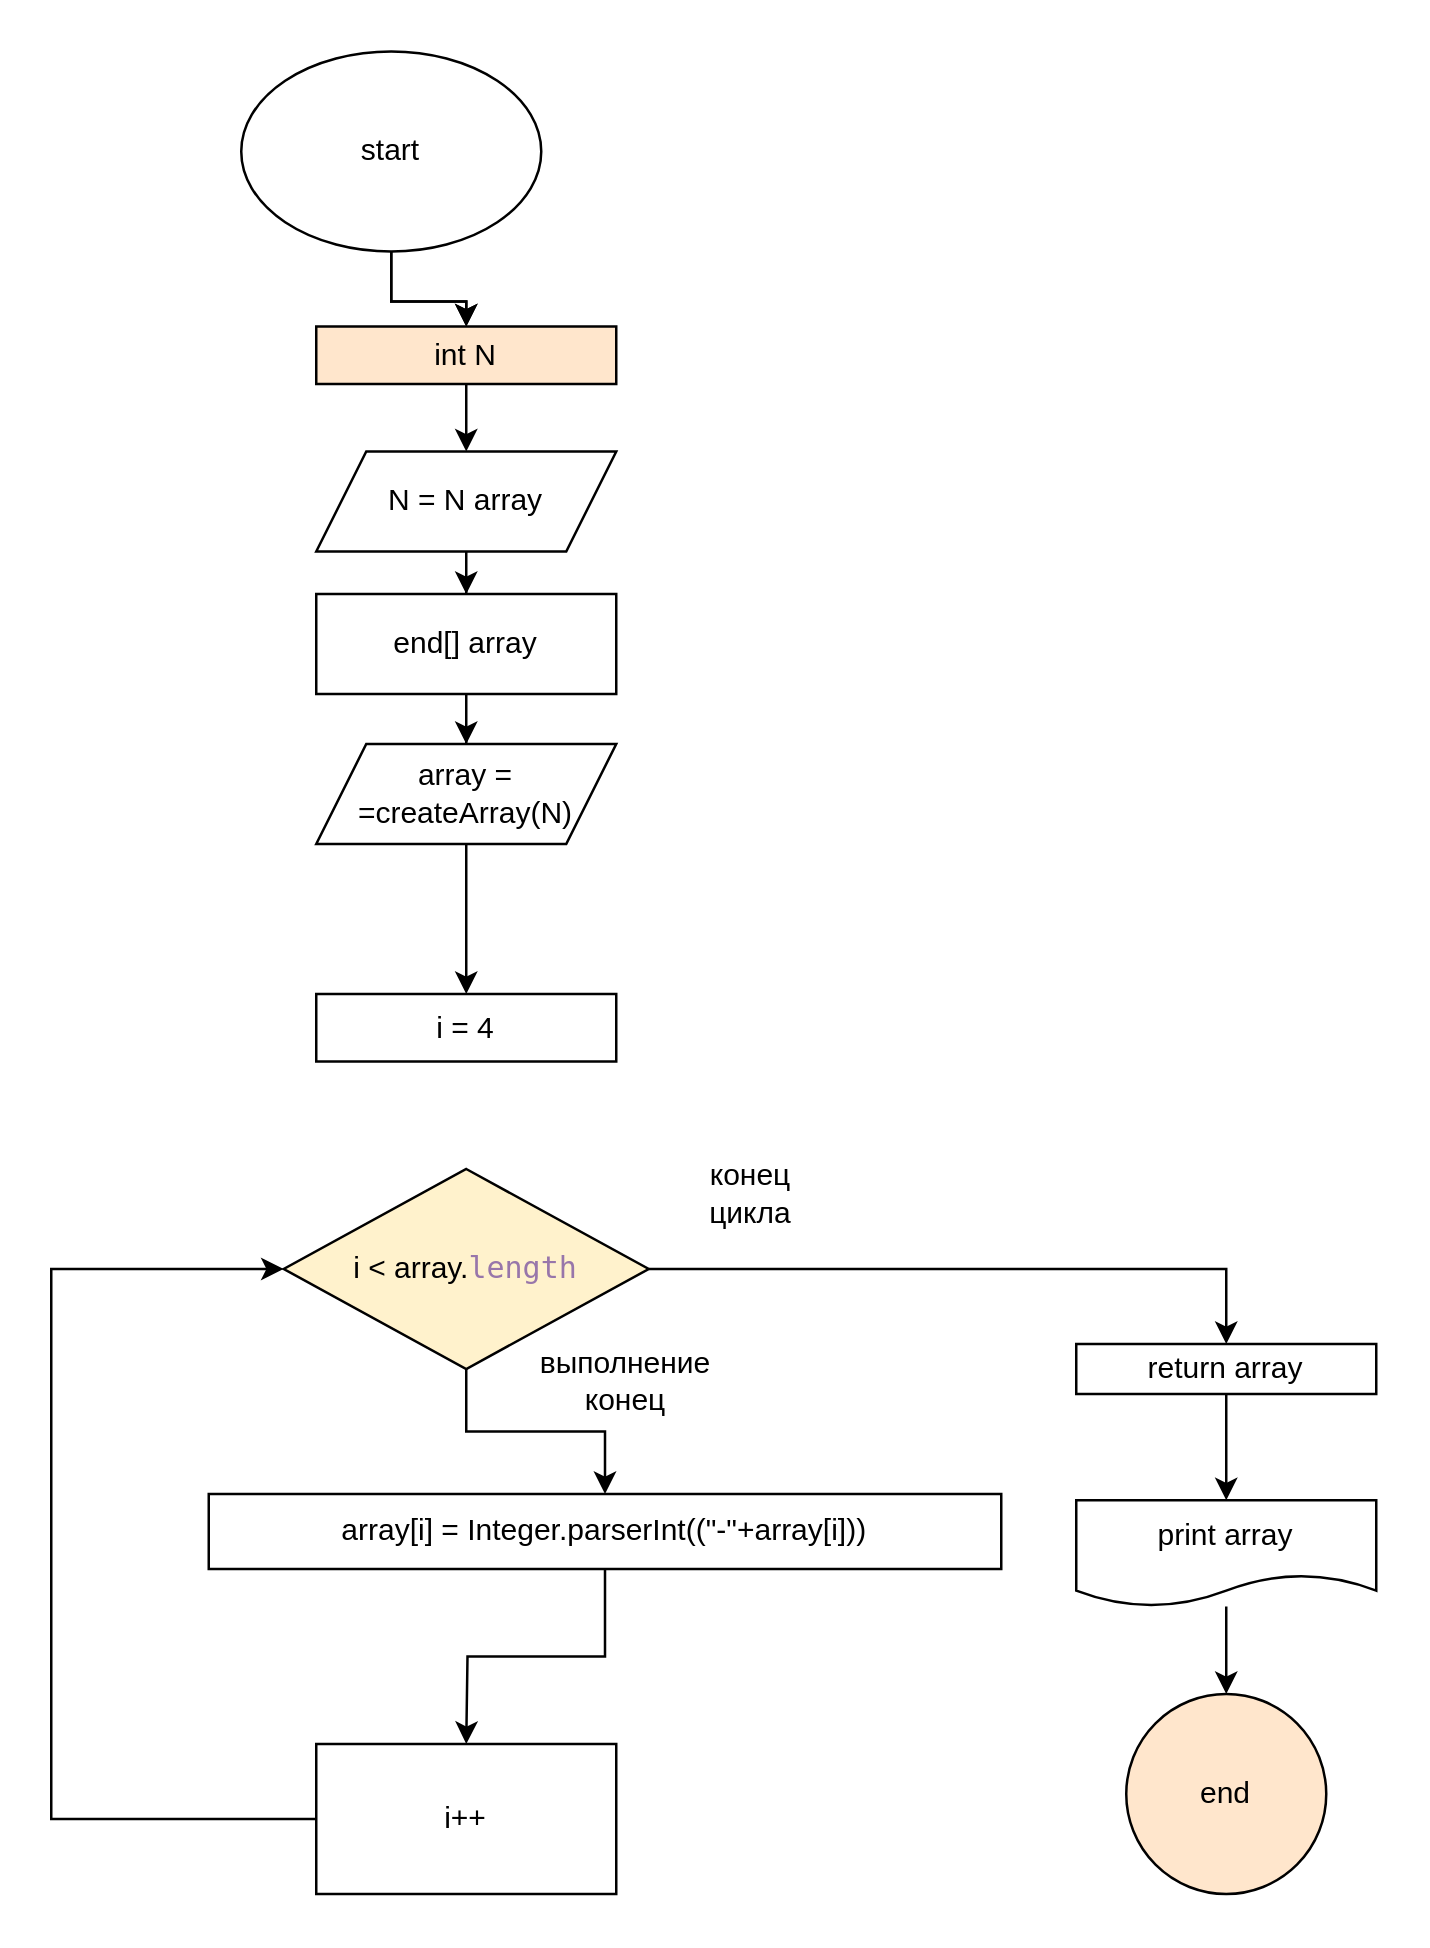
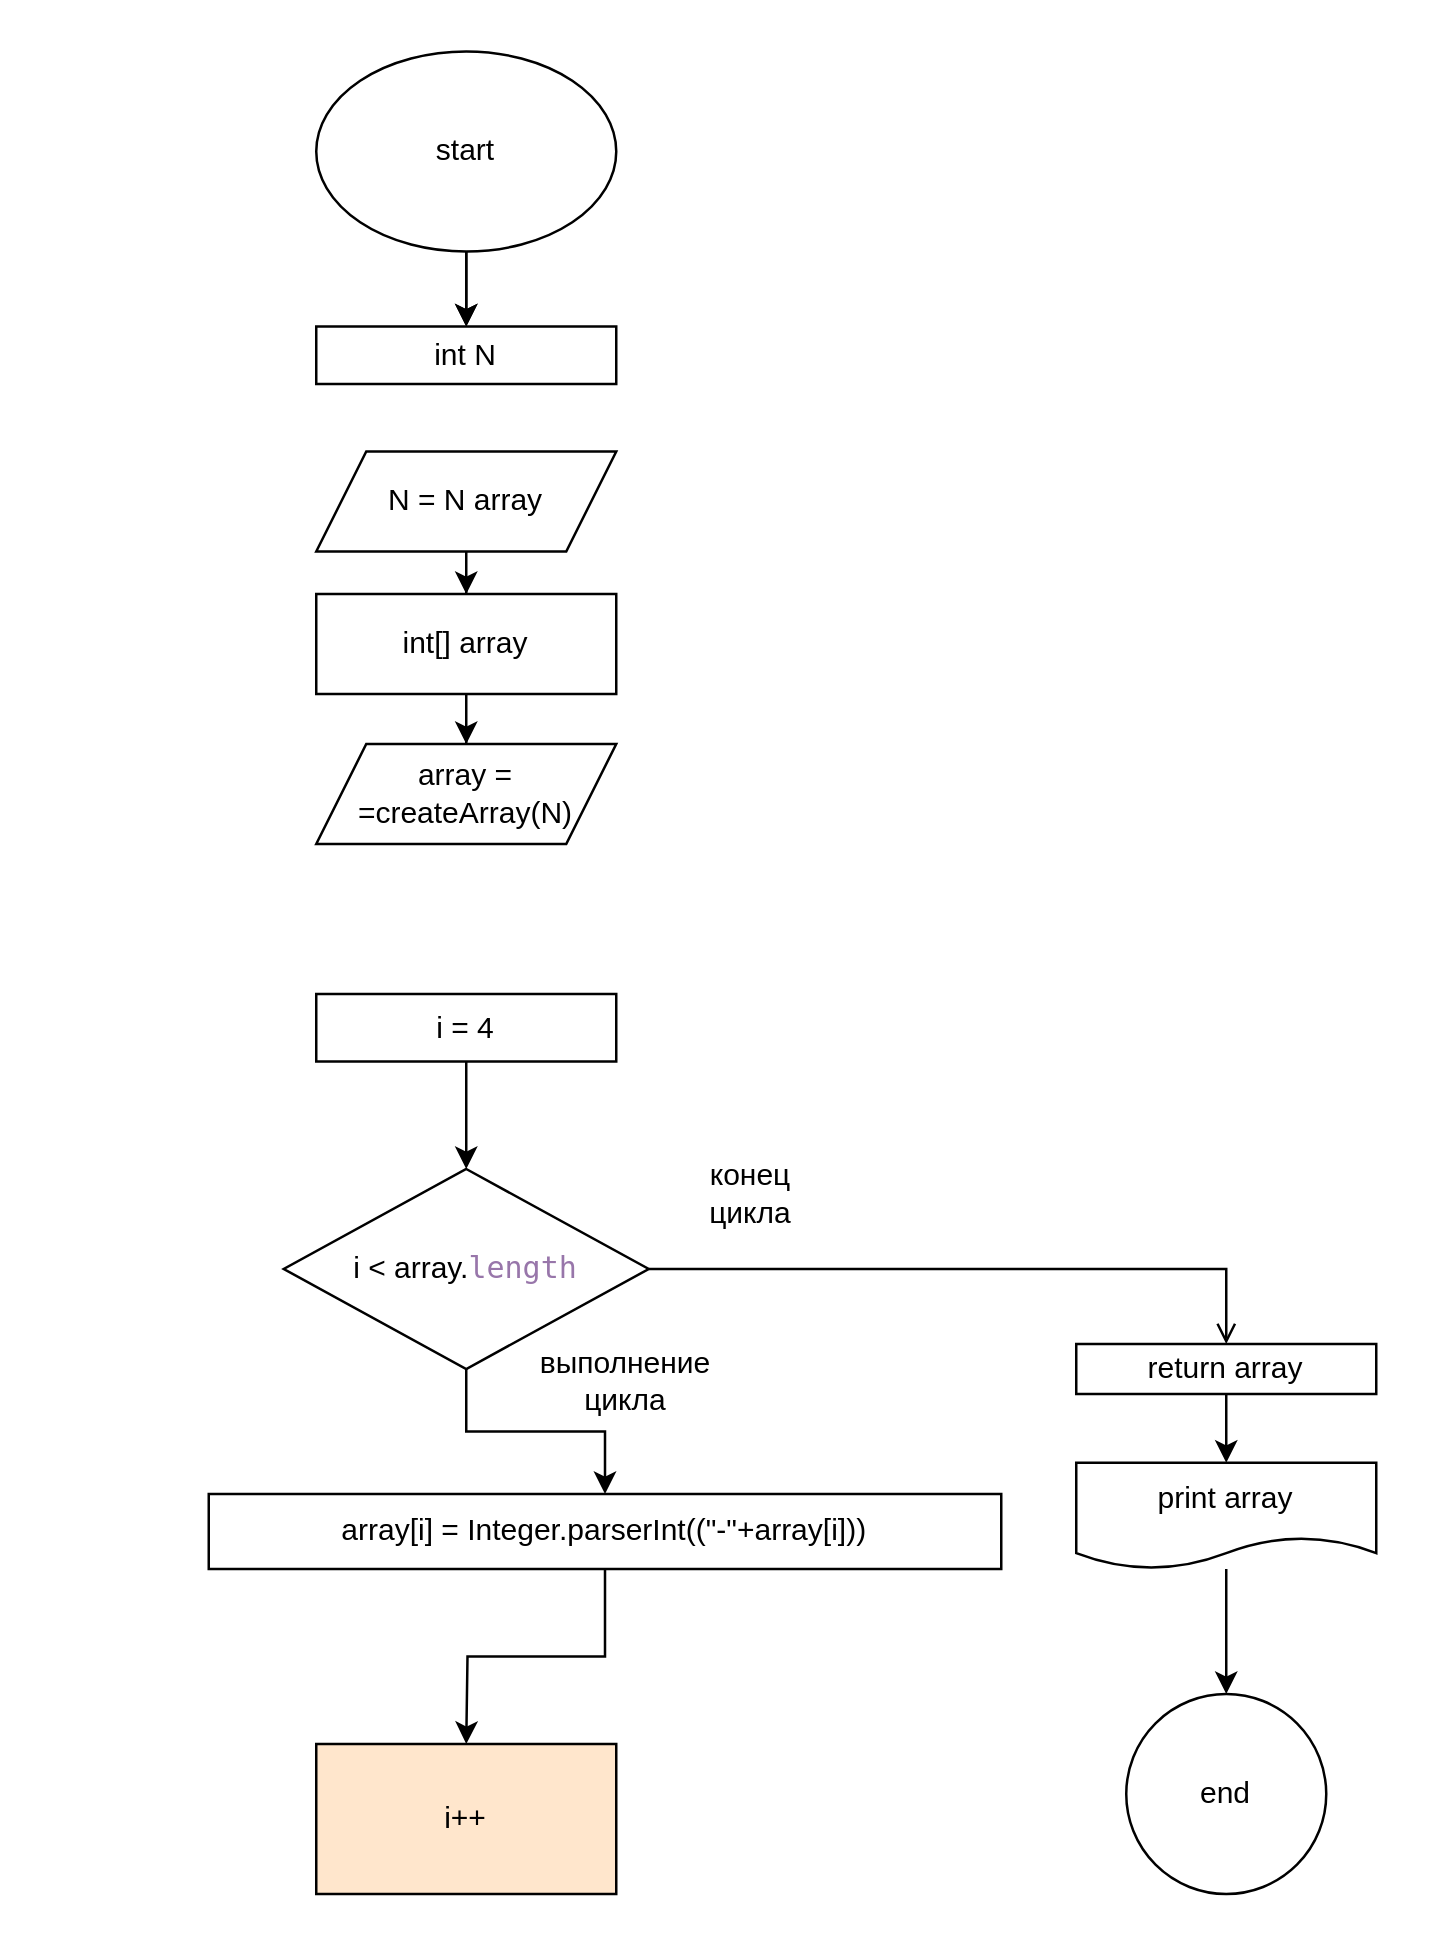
(391, 151) -> (466, 151)
(466, 355) -> (466, 355)
(466, 426) -> none
(466, 644) -> (466, 644)
(466, 911) -> none
none -> (466, 1107)
(466, 1269) -> (466, 1269)
(1226, 1326) -> (1226, 1330)
(626, 1381) -> (626, 1381)
(1226, 1553) -> (1226, 1516)
(51, 1569) -> none
(1226, 1794) -> (1226, 1794)
(466, 1819) -> (466, 1819)
